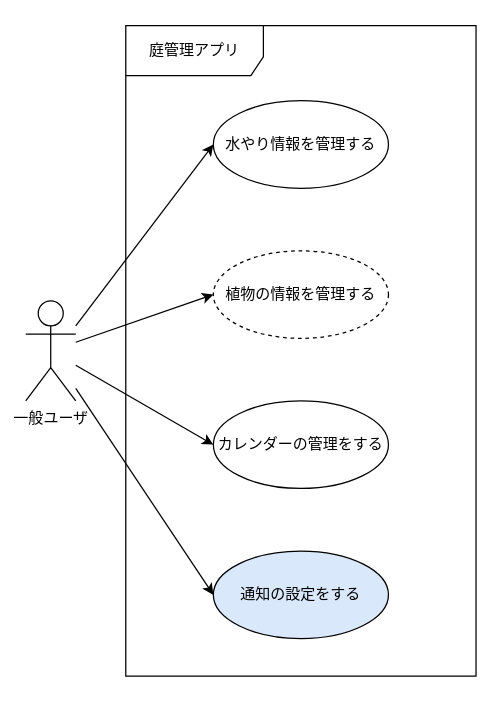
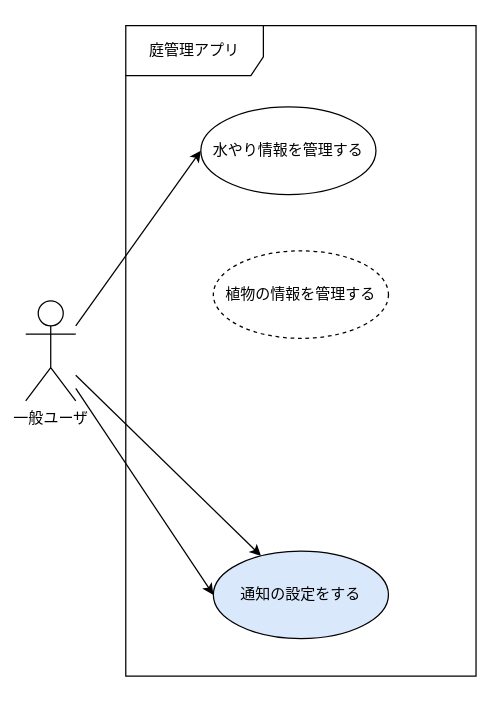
(301, 144) -> (288, 151)
(140, 320) -> (165, 462)
(141, 403) -> none
(301, 444) -> none
